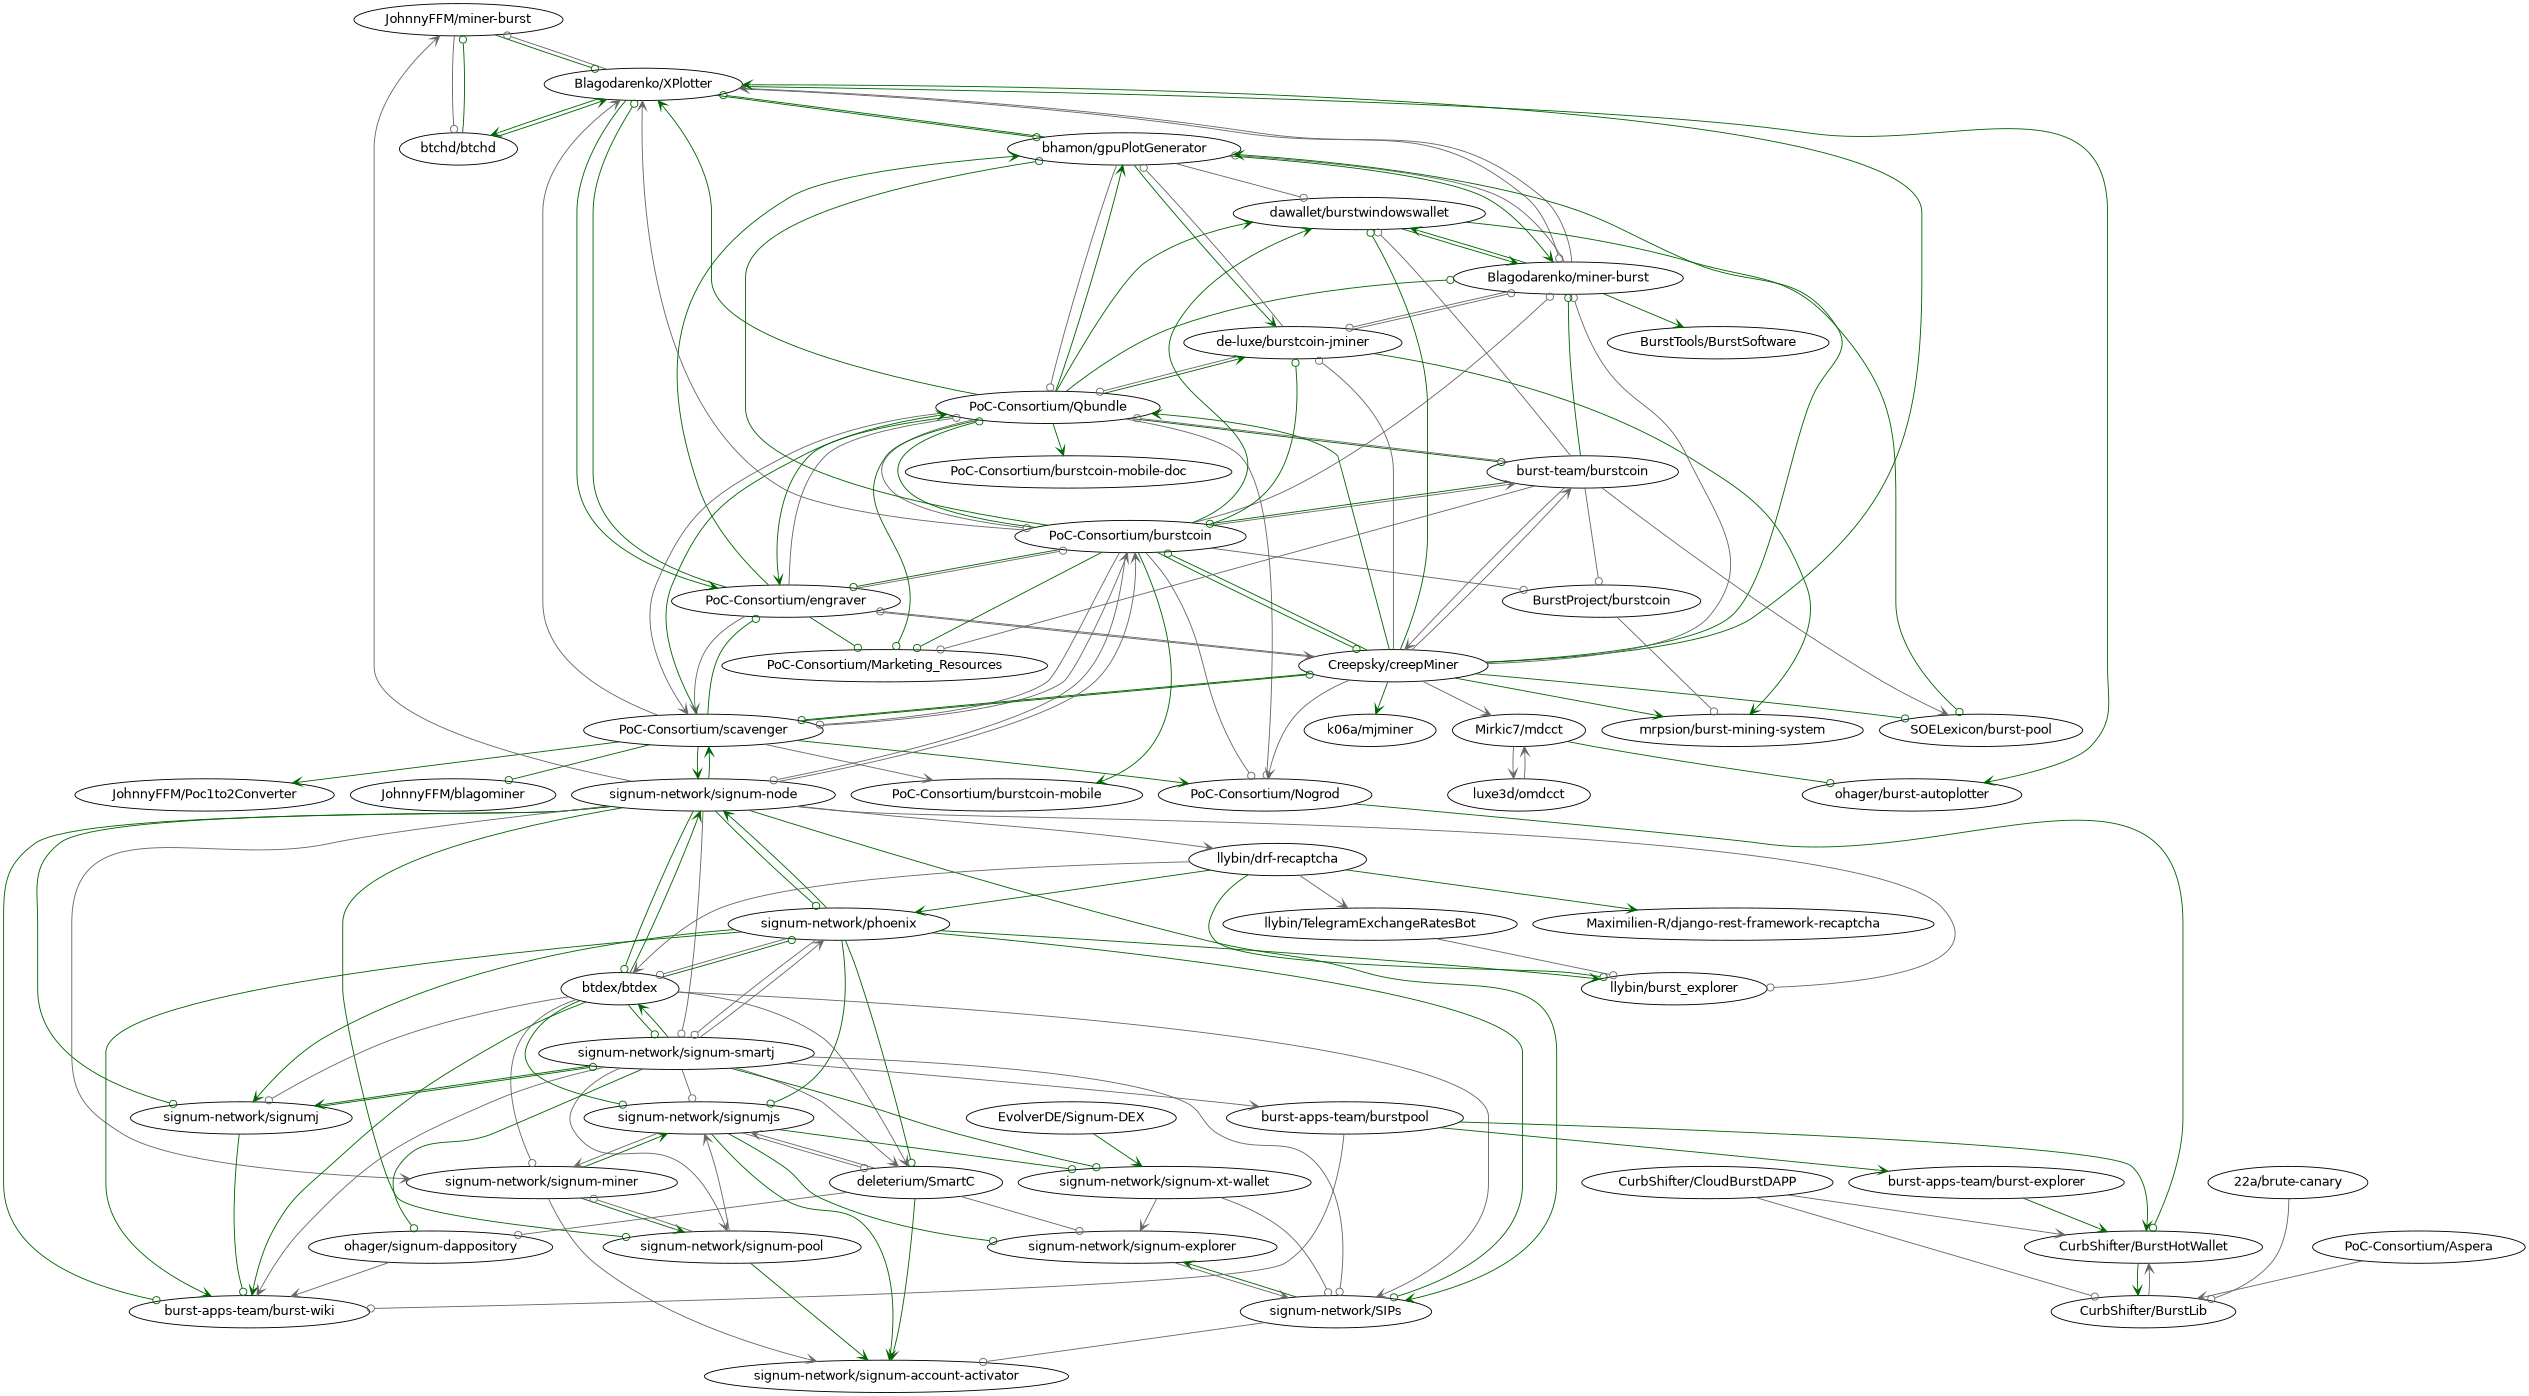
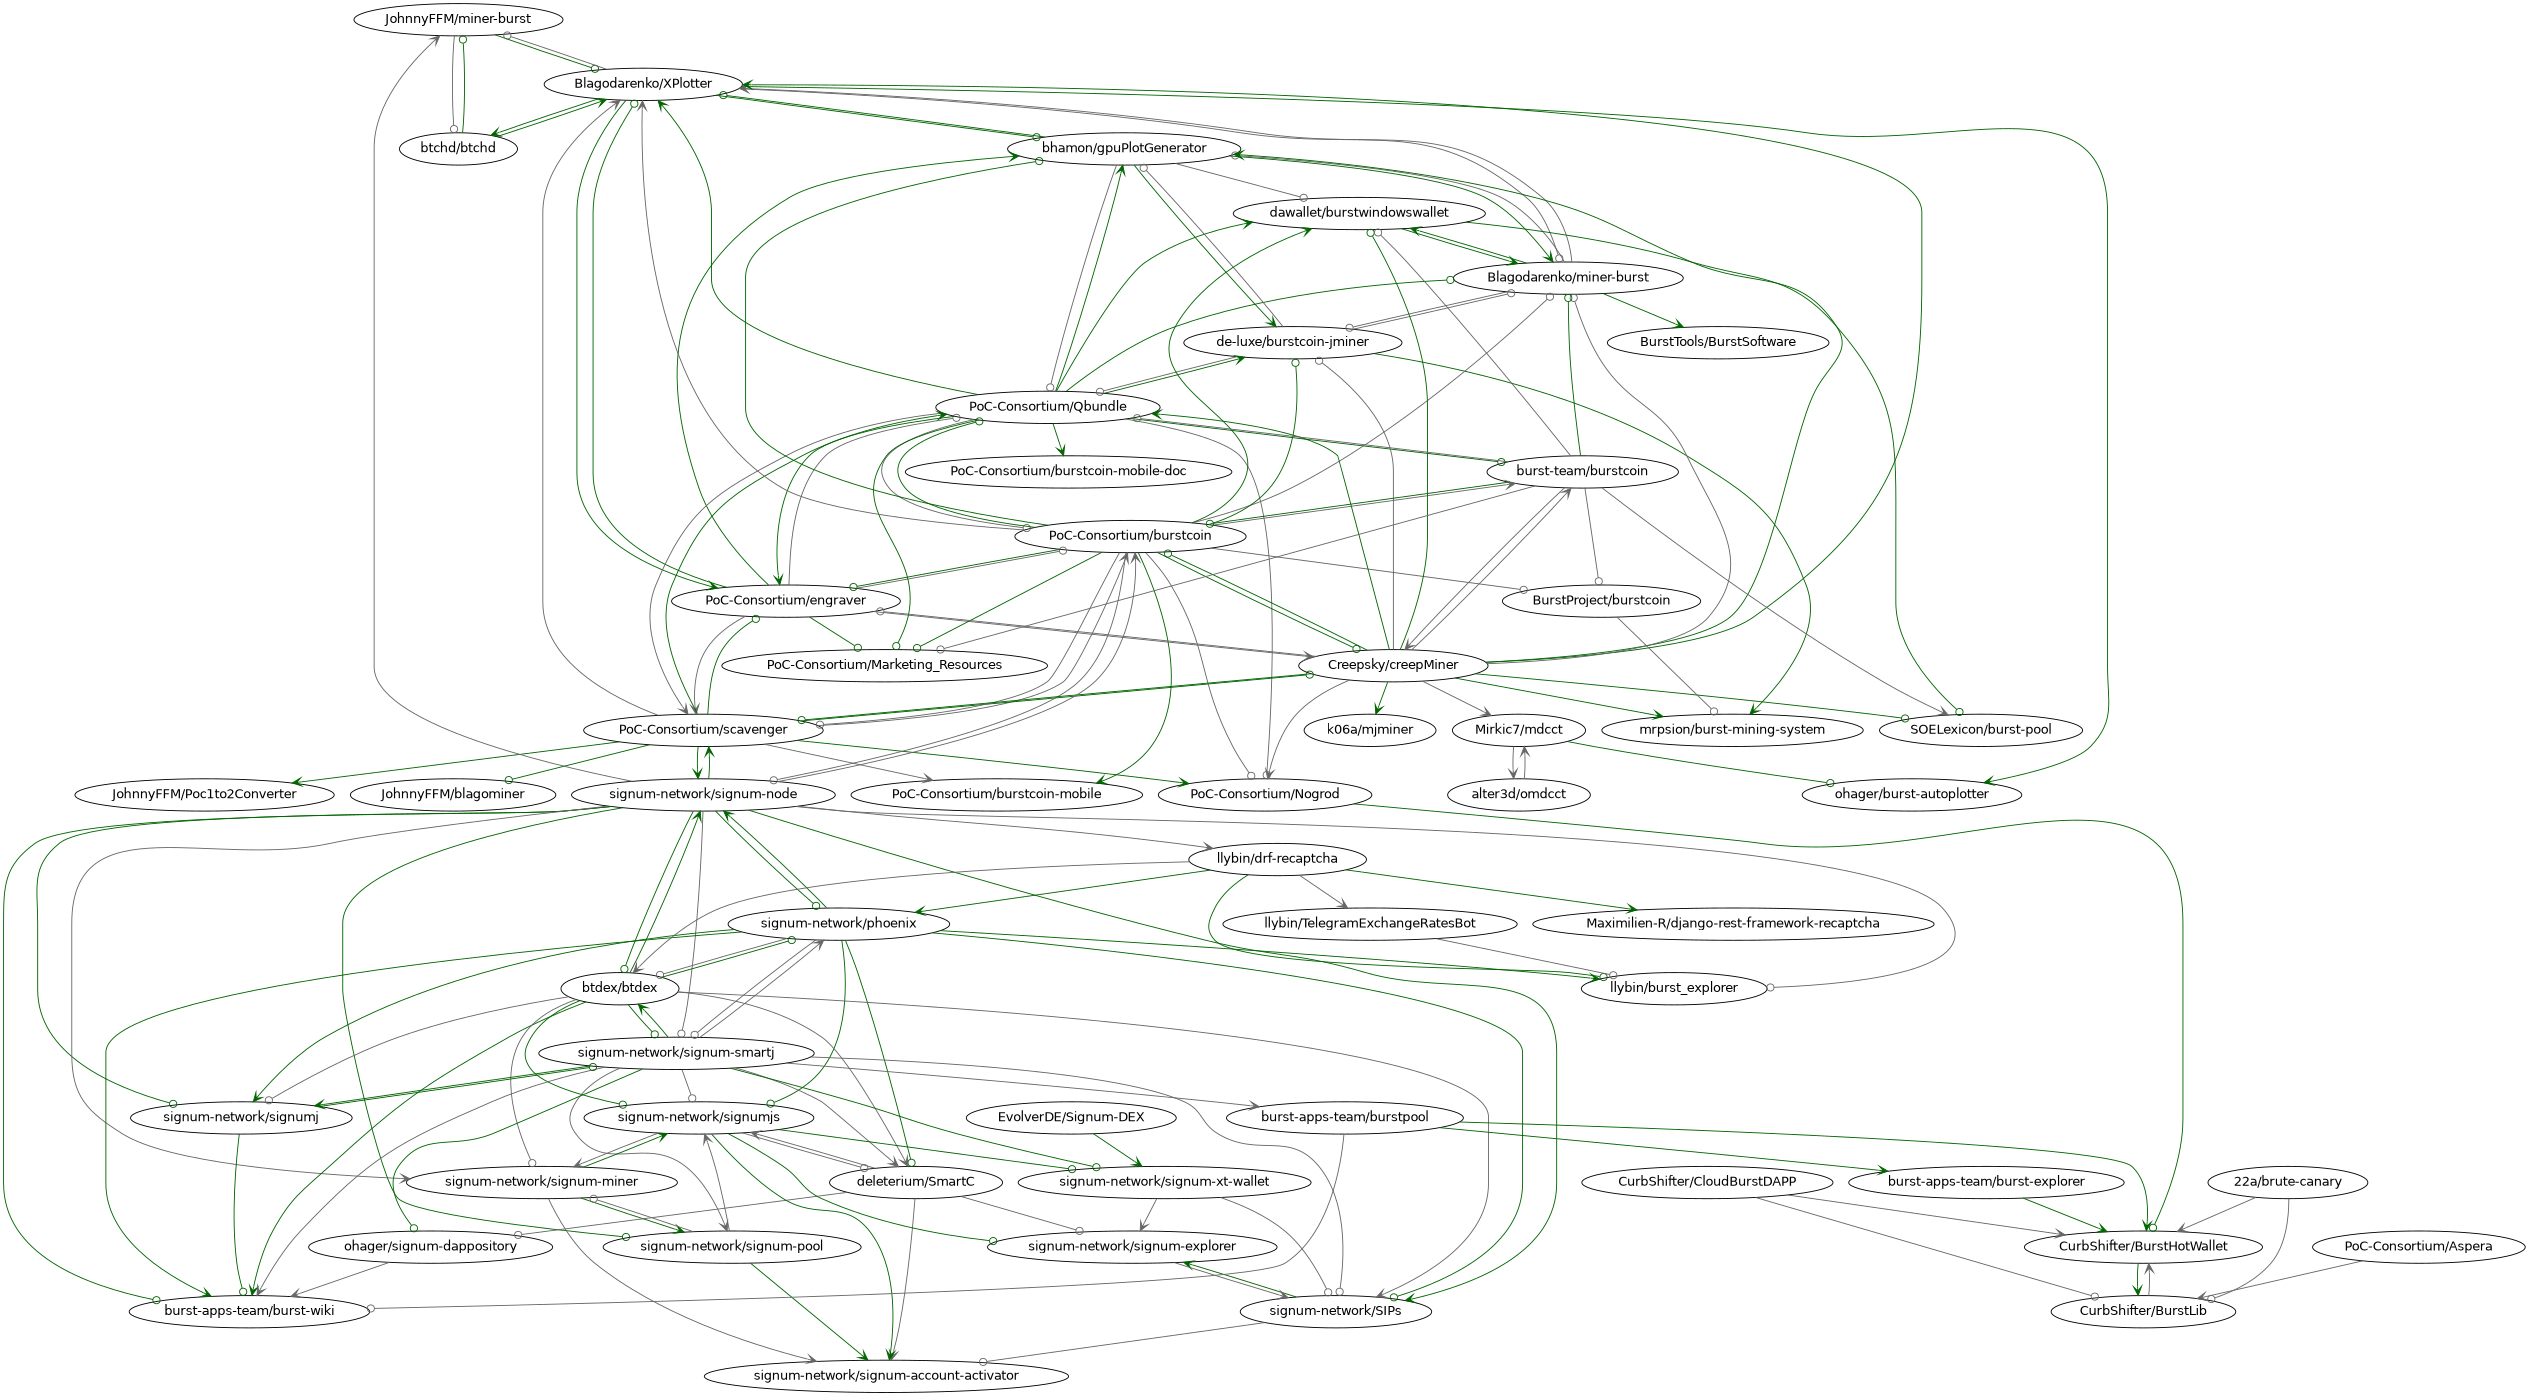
(1519, 795) -> (1519, 795)
none -> (2221, 1213)
(907, 1275) -> (907, 1275)
